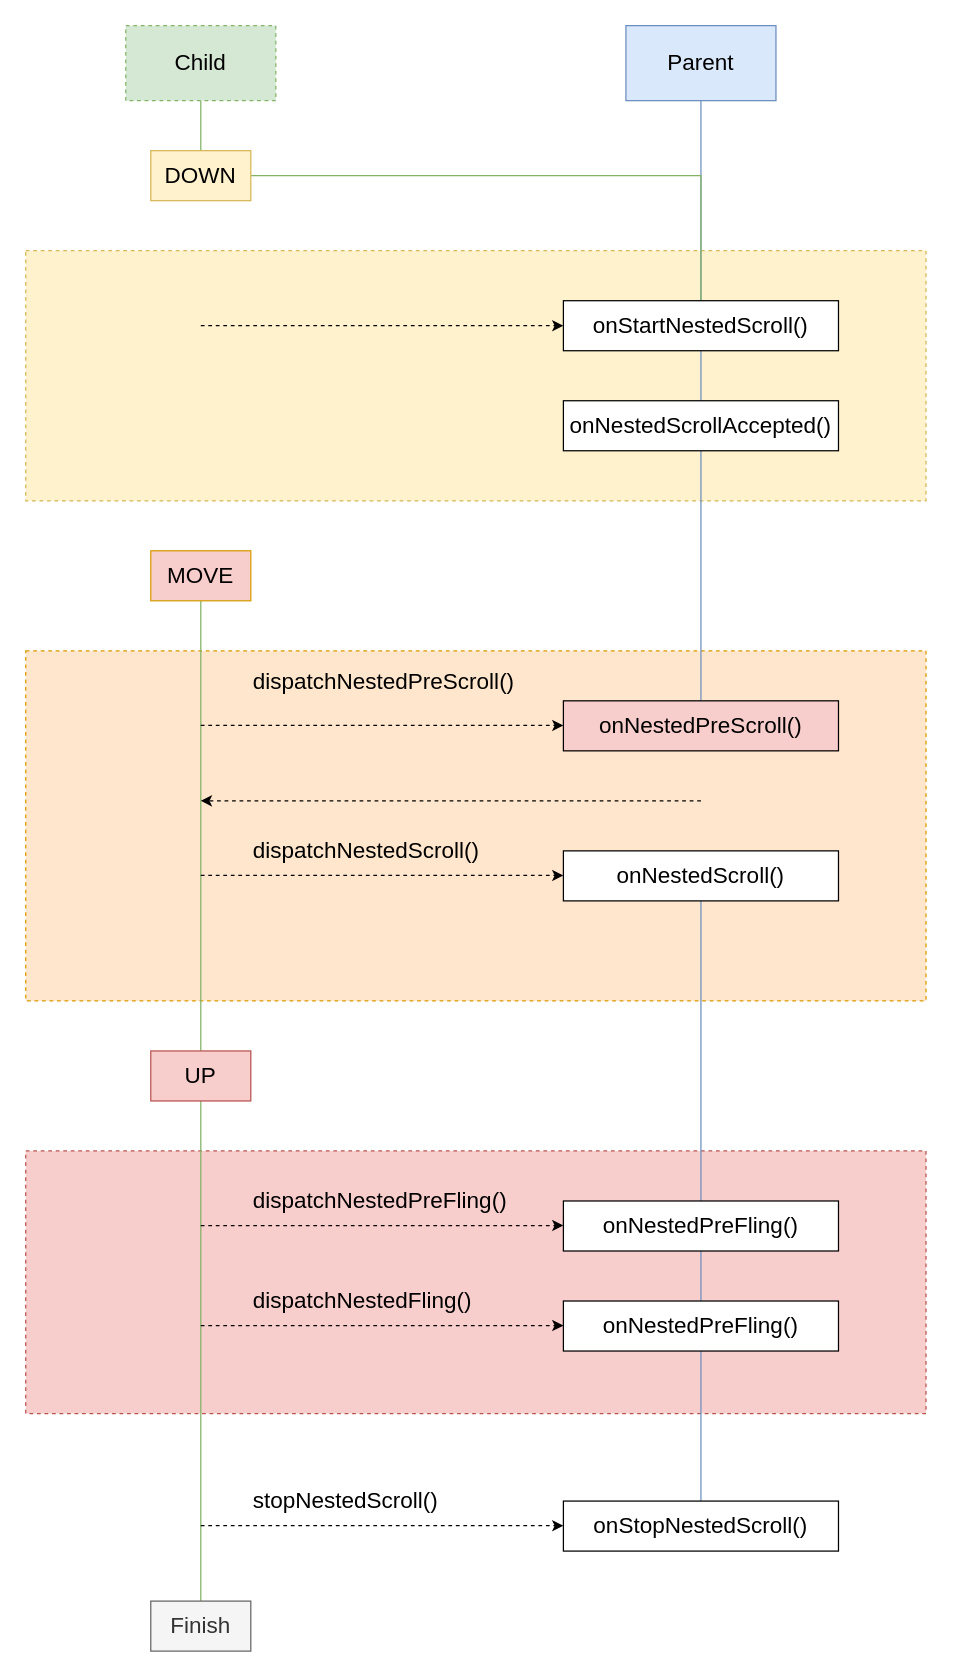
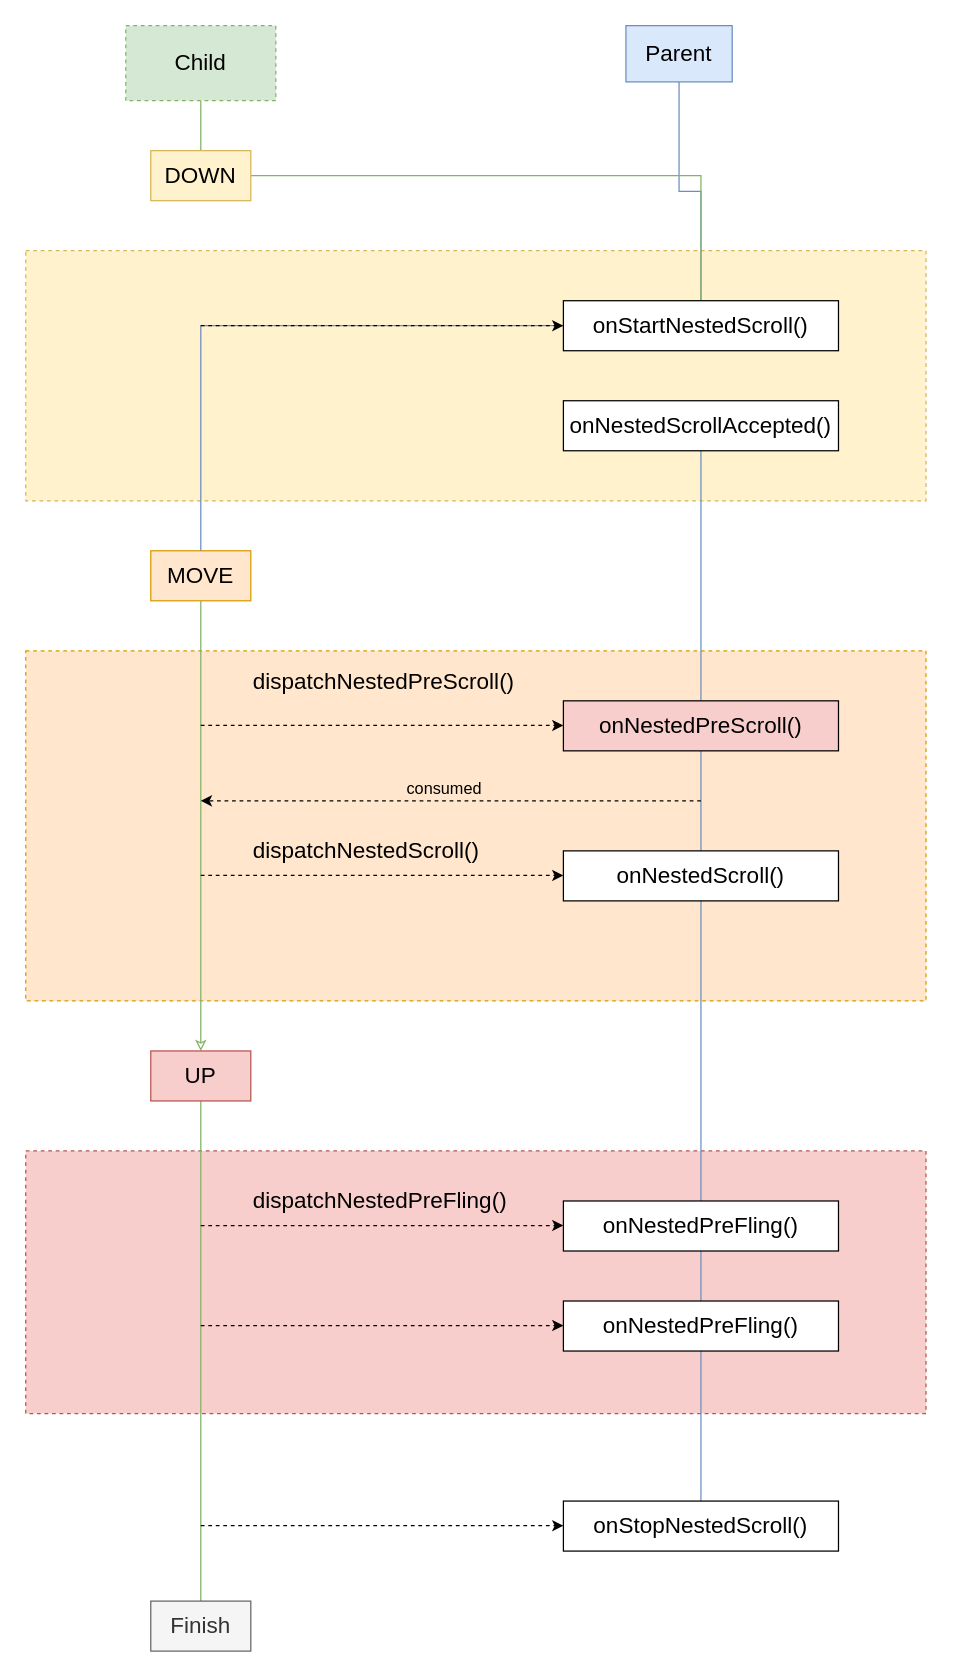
(701, 63) -> (679, 54)
(701, 376) -> (201, 439)
(201, 576) -> (201, 576)
none -> (444, 788)
none -> (701, 801)
(201, 1044) -> (201, 1041)
(388, 1301) -> none
(388, 1501) -> none
